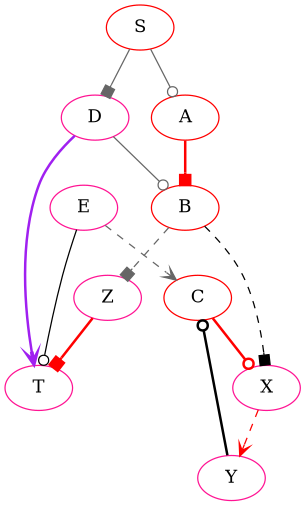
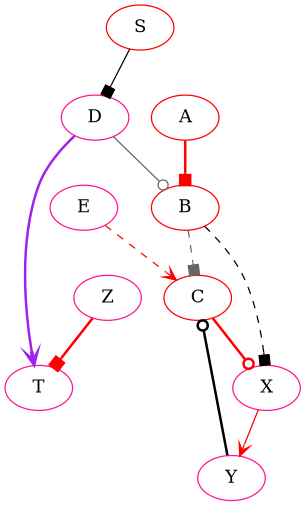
(121, 67) -> (121, 67)
(160, 68) -> none
(151, 248) -> (191, 246)
(136, 249) -> (136, 249)
(58, 292) -> none
(251, 427) -> (251, 427)
